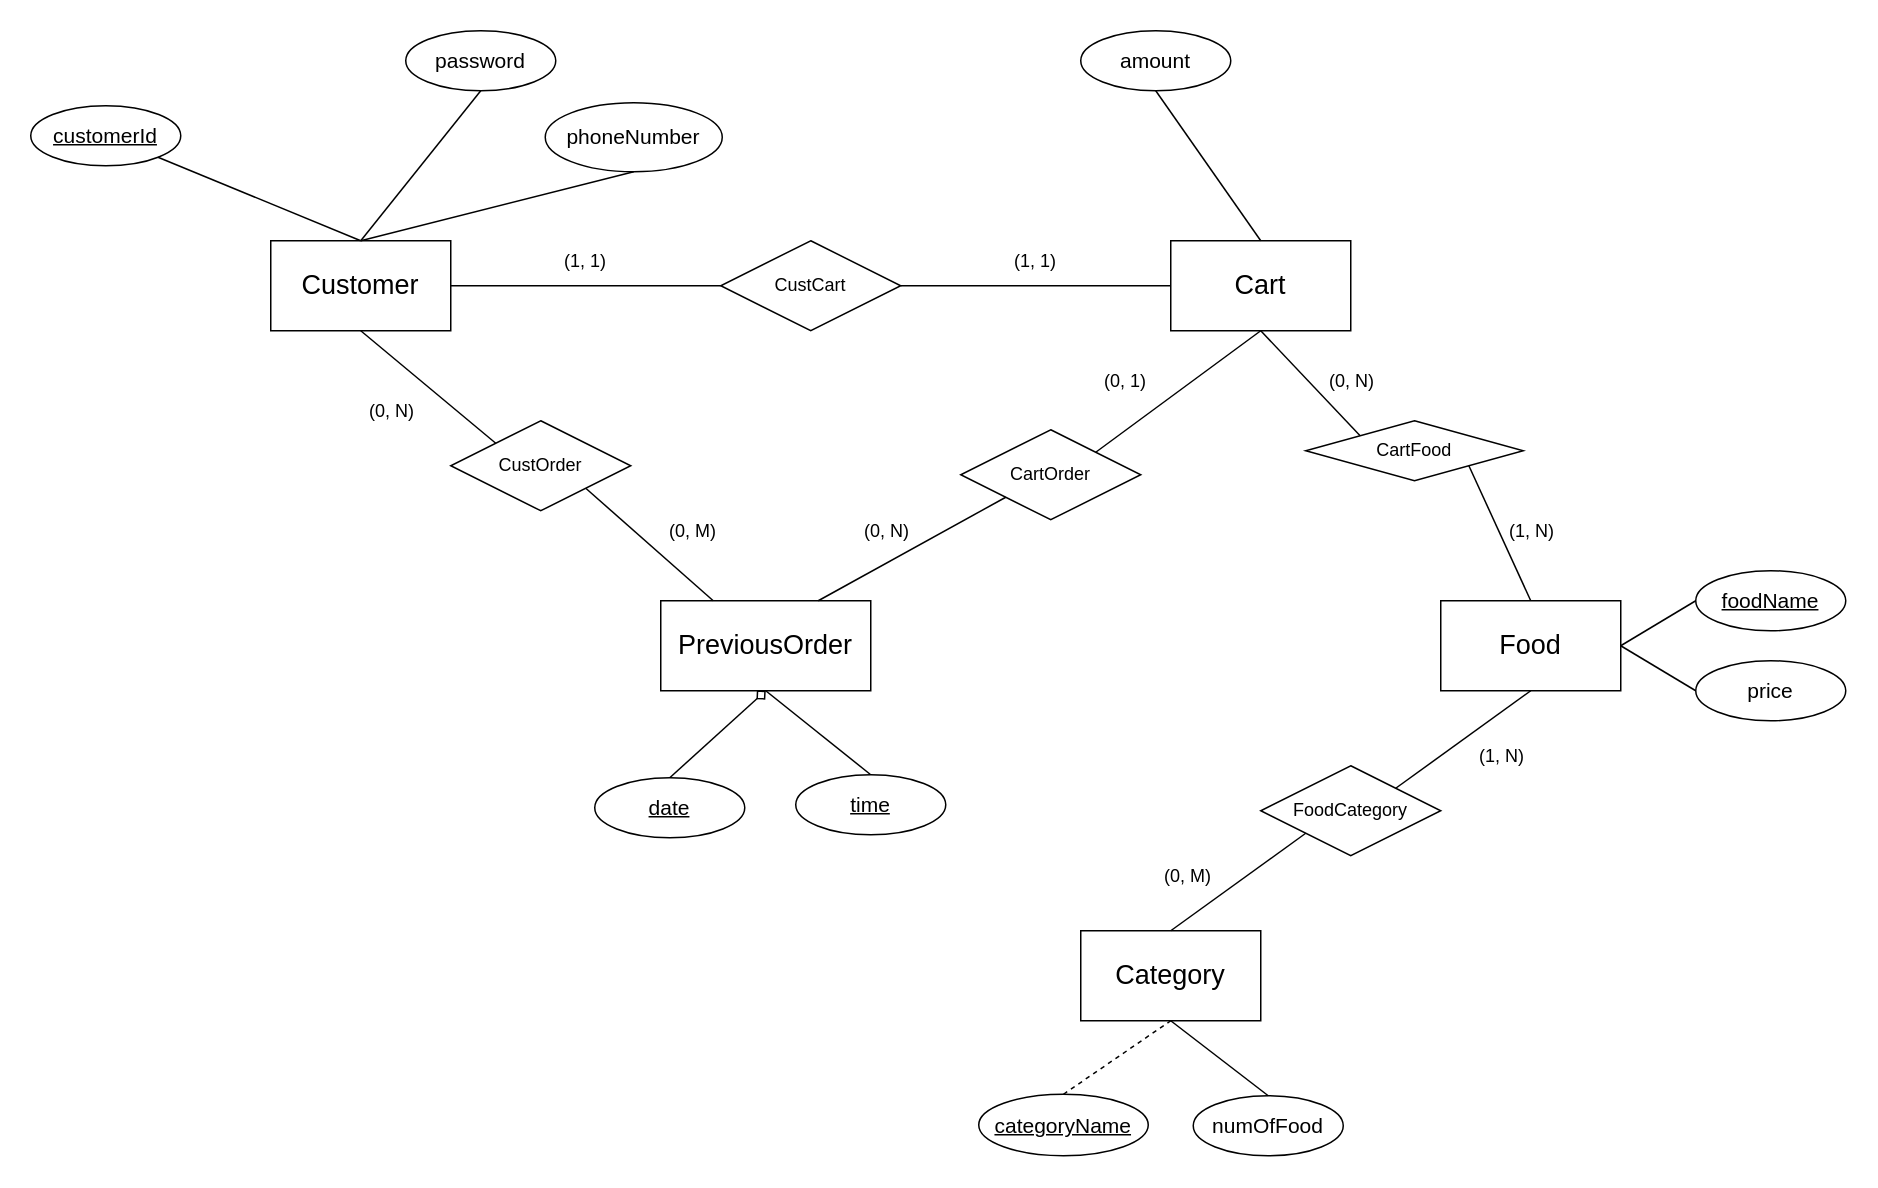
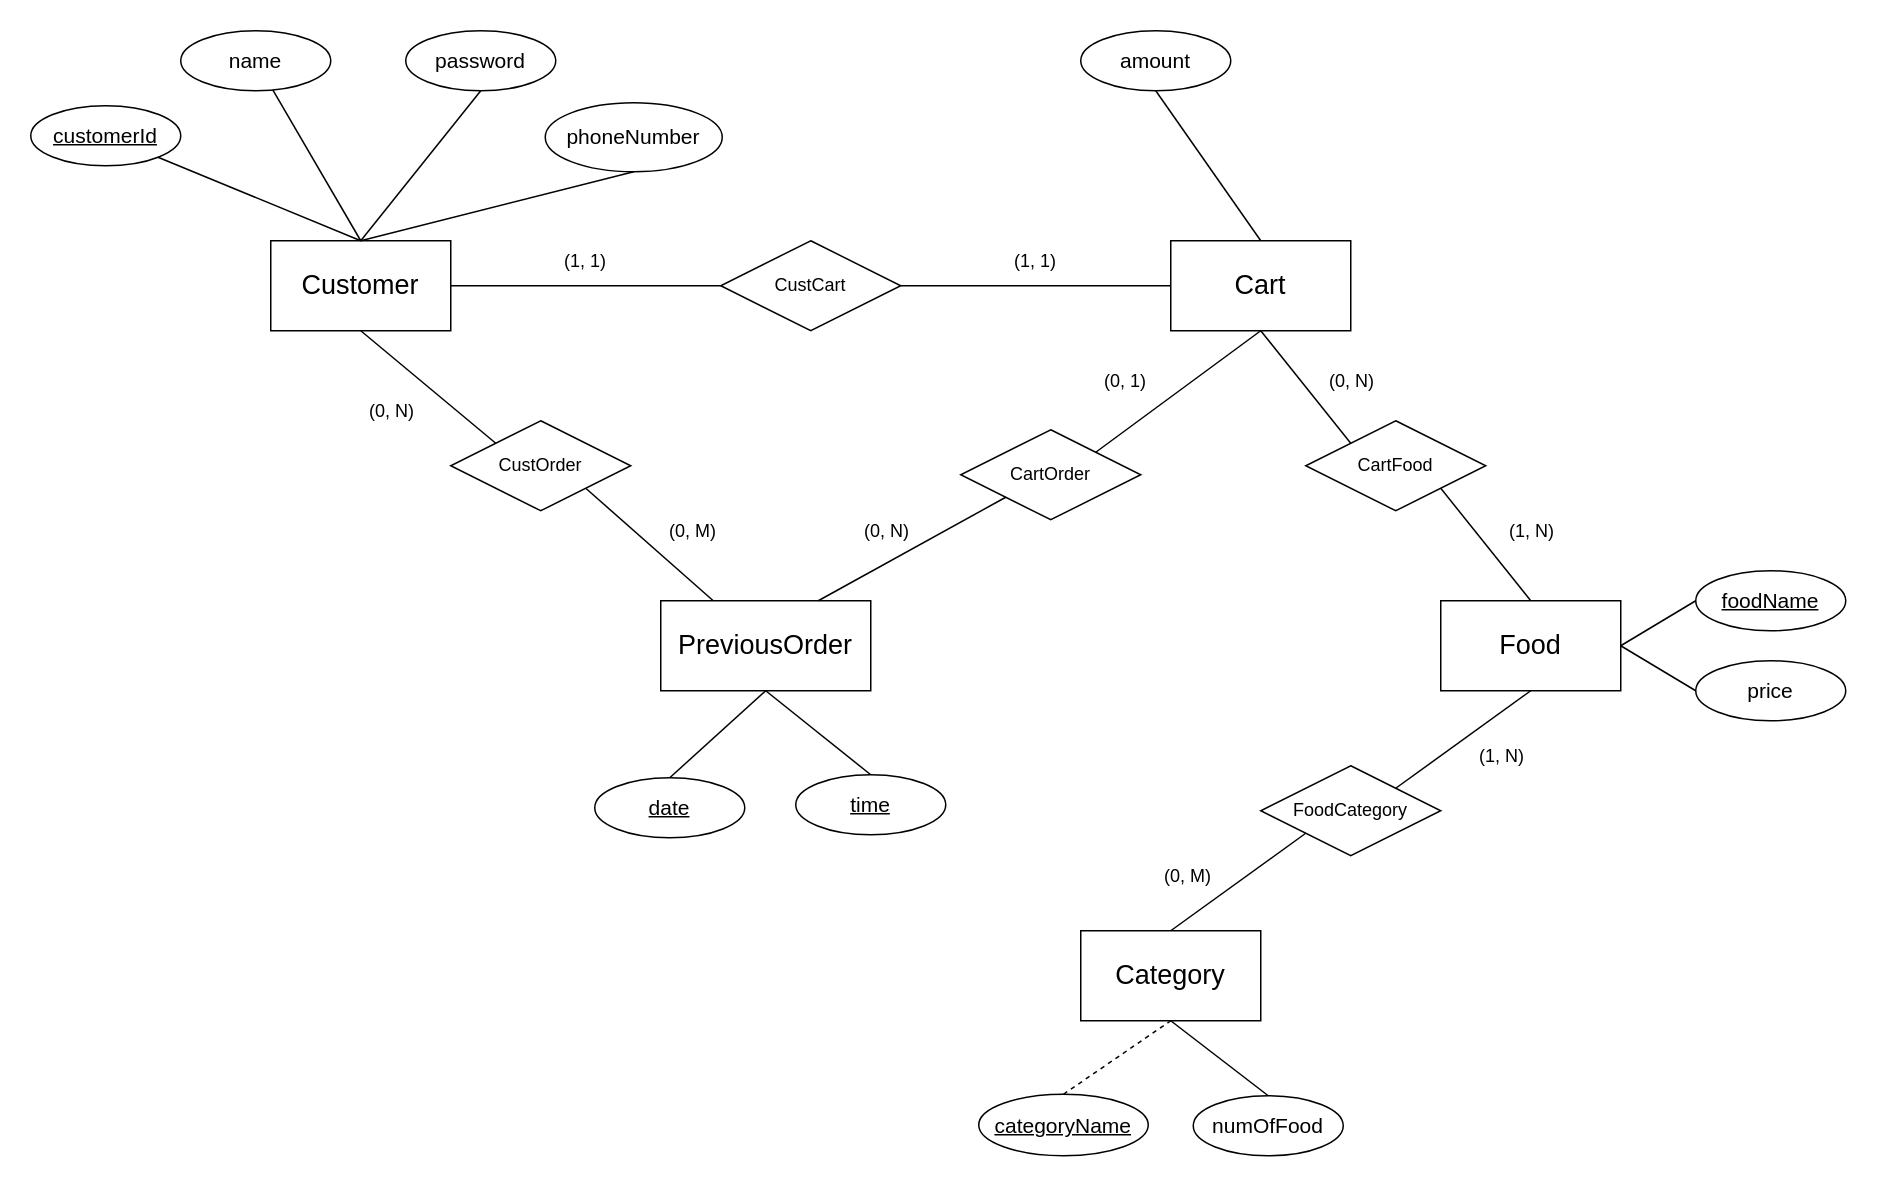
none -> (256, 61)
none -> (317, 165)
(1415, 451) -> (1396, 466)
(756, 699) -> (760, 696)
